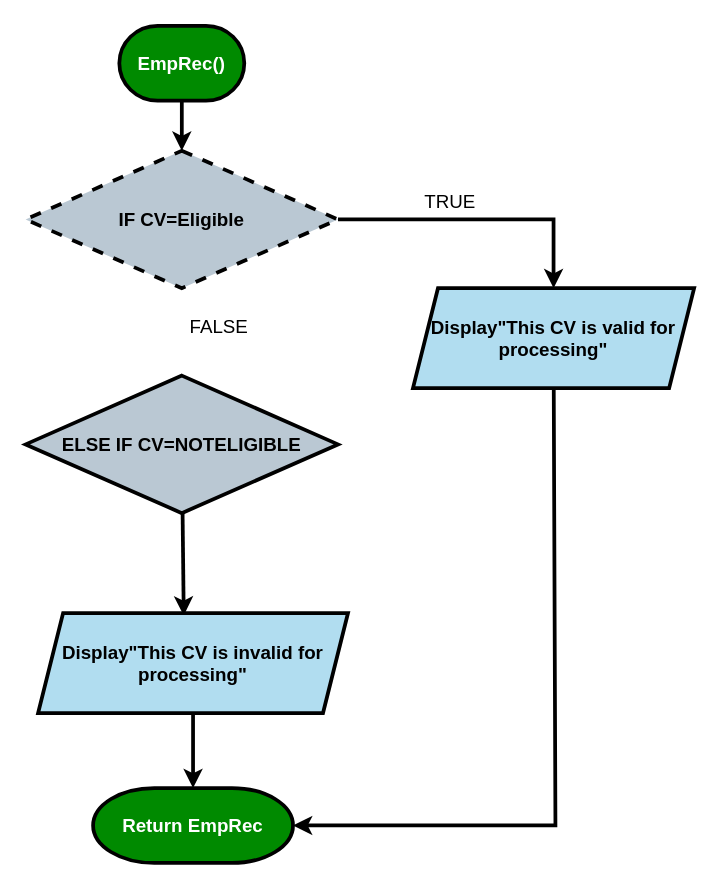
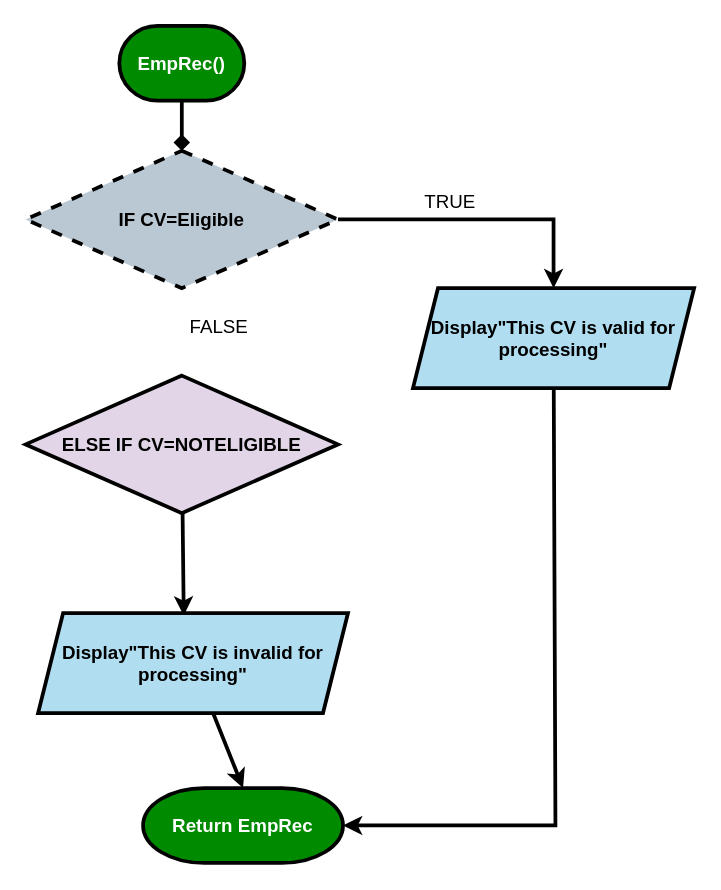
(182, 135) -> (182, 135)
(182, 444) -> (182, 444)
(193, 826) -> (243, 826)
